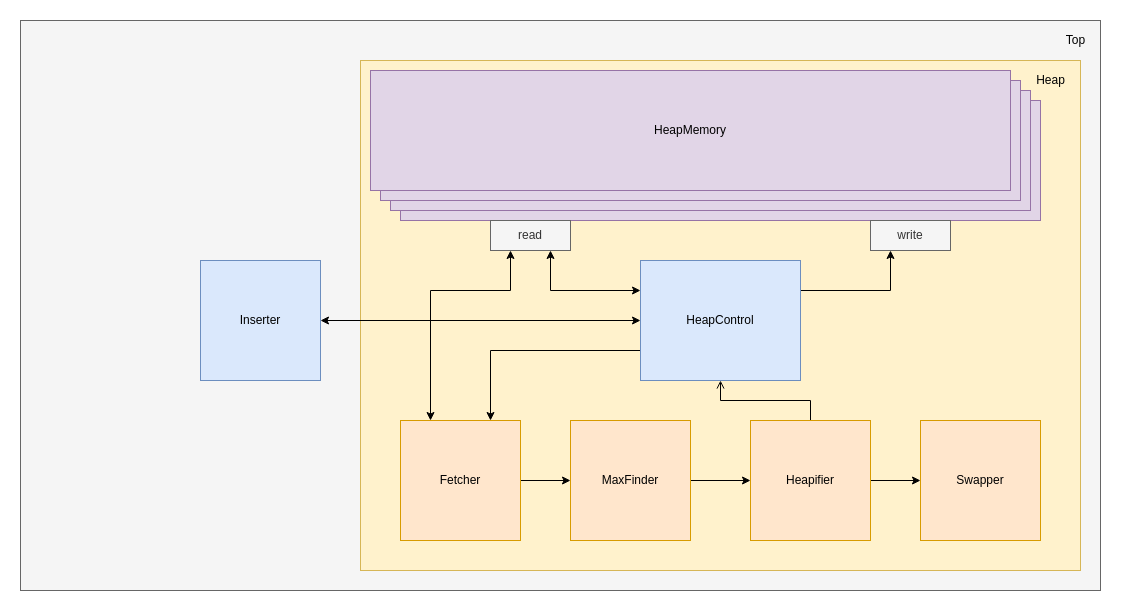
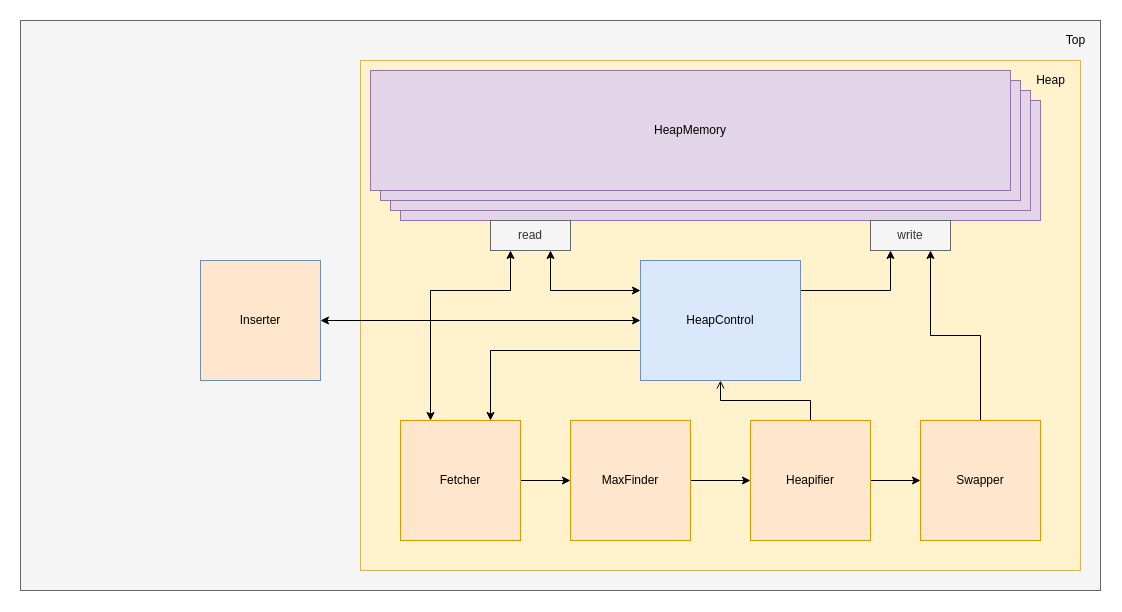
(261, 321) -> (261, 321)
none -> (960, 336)
